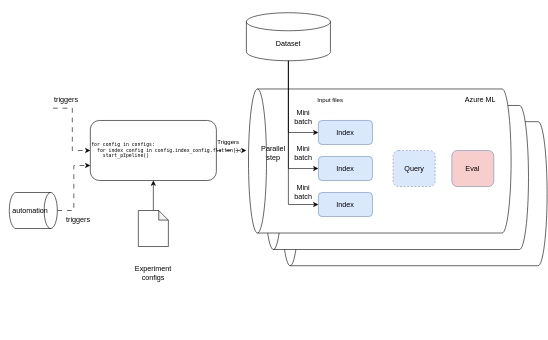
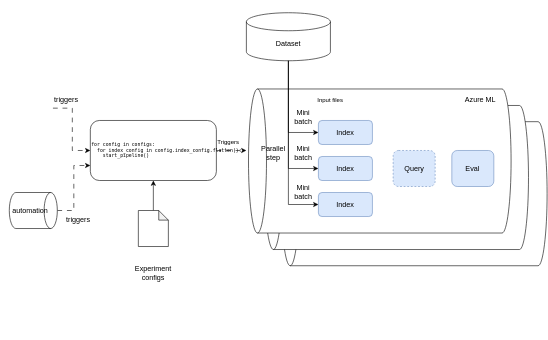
(473, 168) -> (473, 168)
